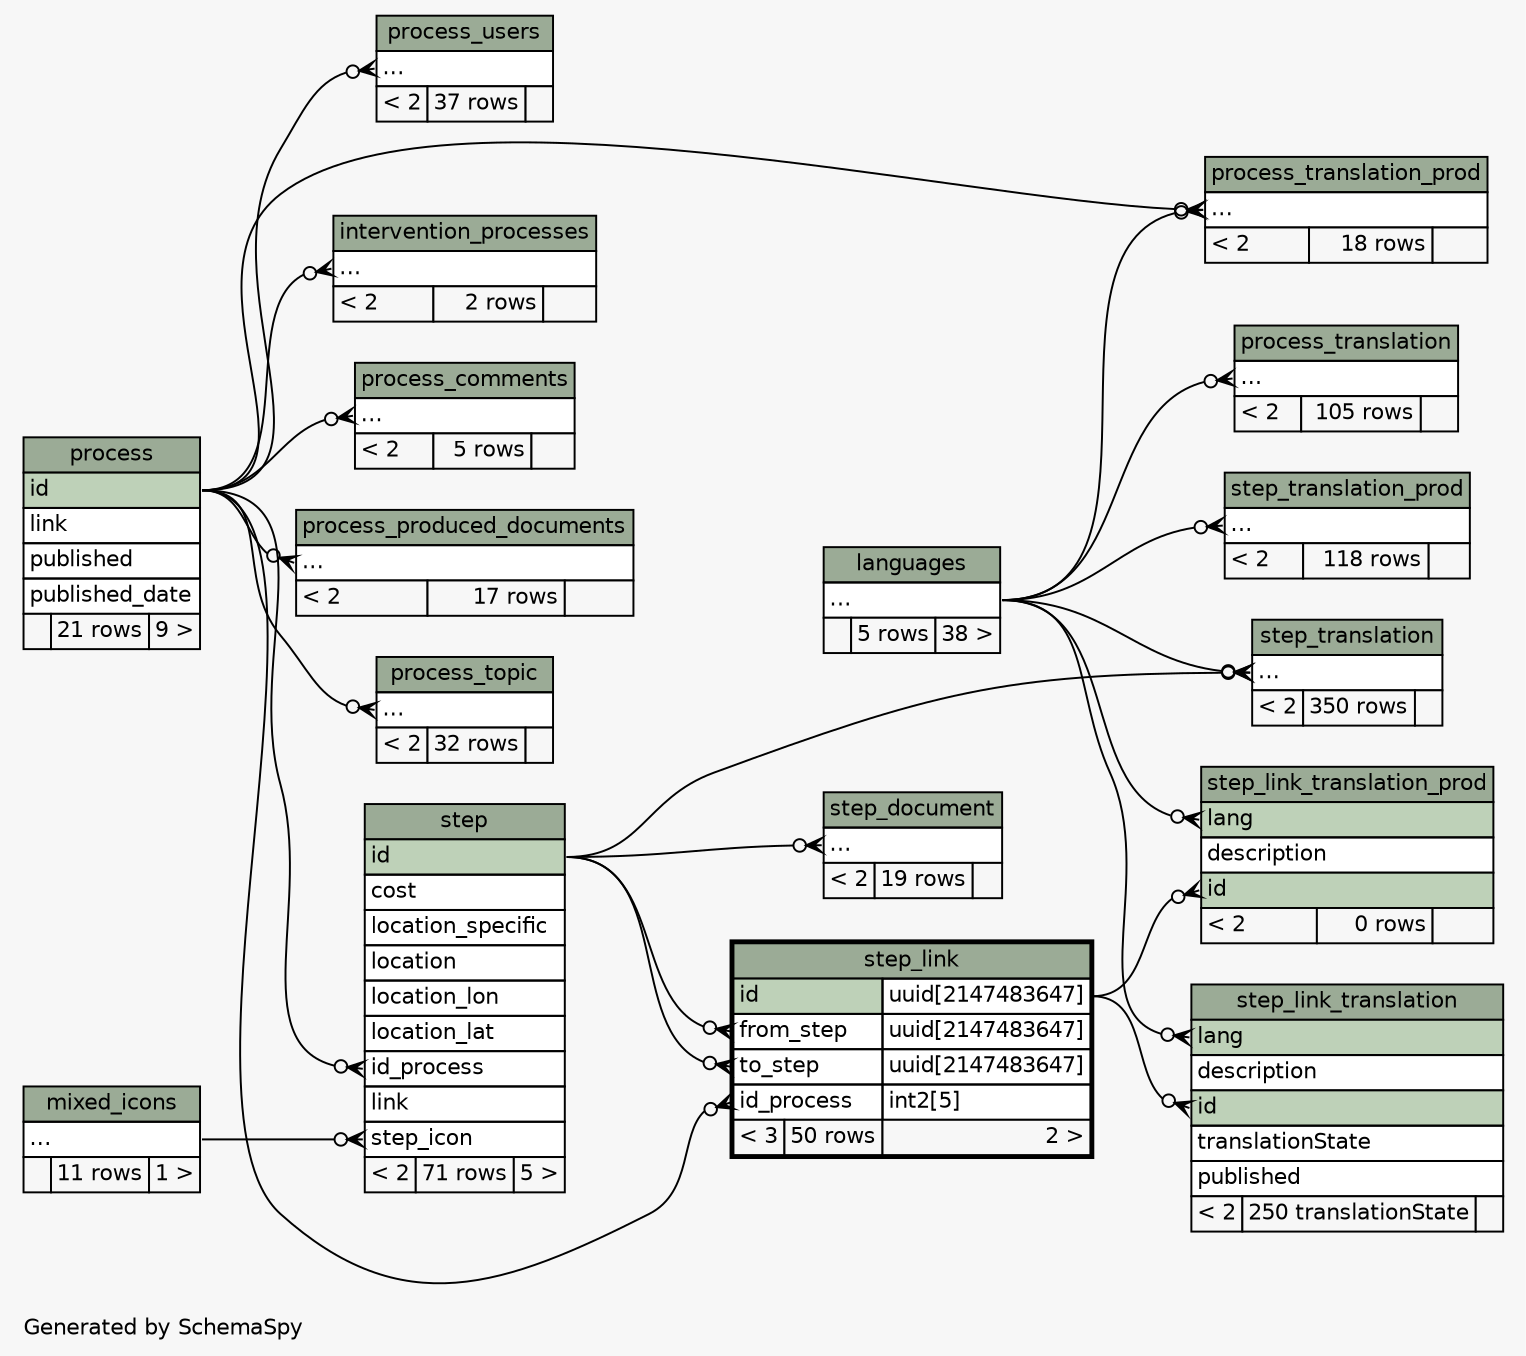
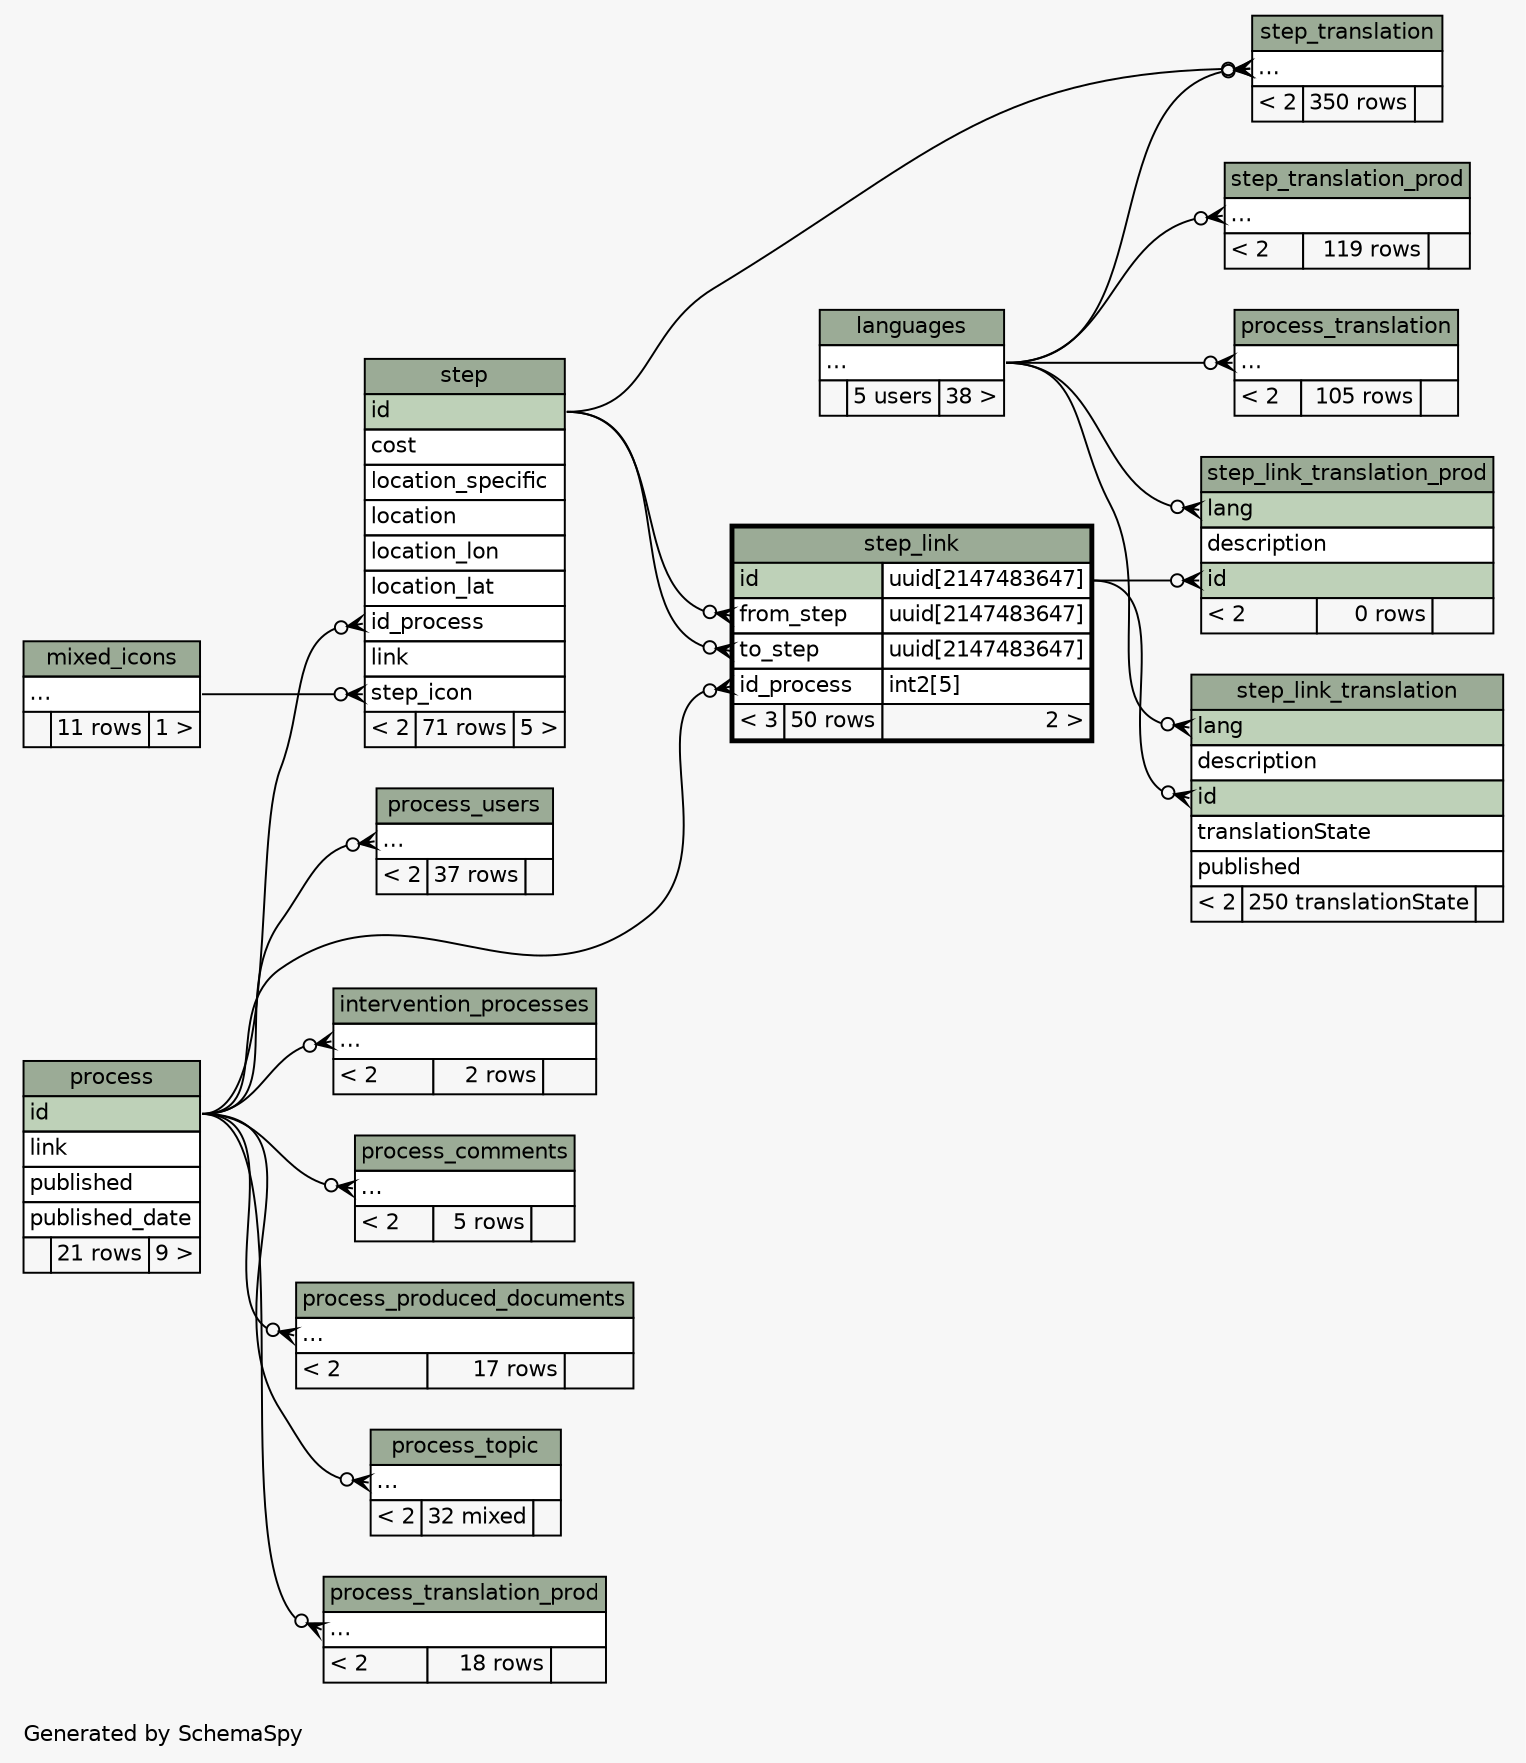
(1102, 419) -> none
(1373, 560) -> (1373, 250)
(893, 634) -> (893, 397)
(477, 744) -> (478, 1517)
(912, 845) -> none
